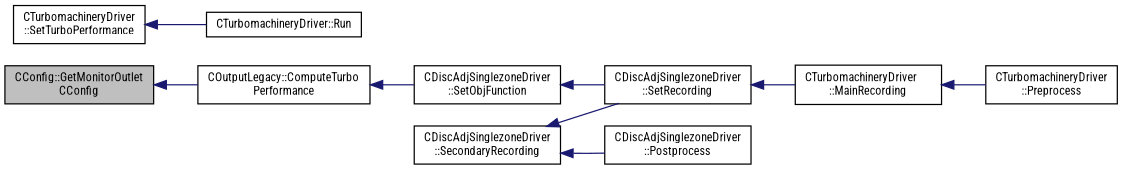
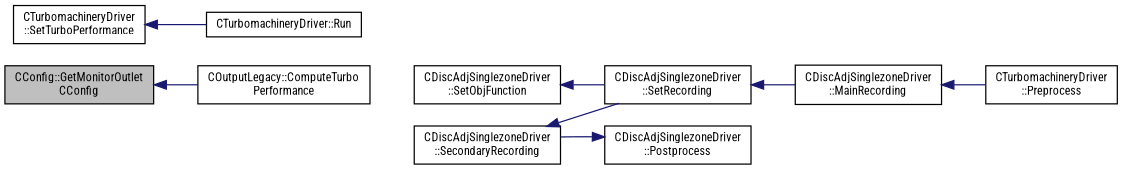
(398, 85) -> none
(868, 85) -> (868, 85)
(589, 153) -> (576, 137)
